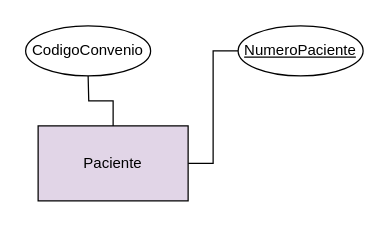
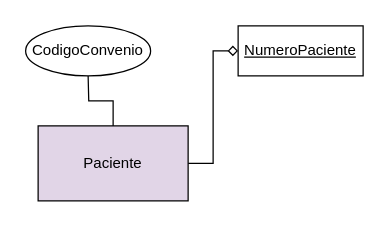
(232, 51) -> (227, 51)
(301, 51) -> (301, 51)
